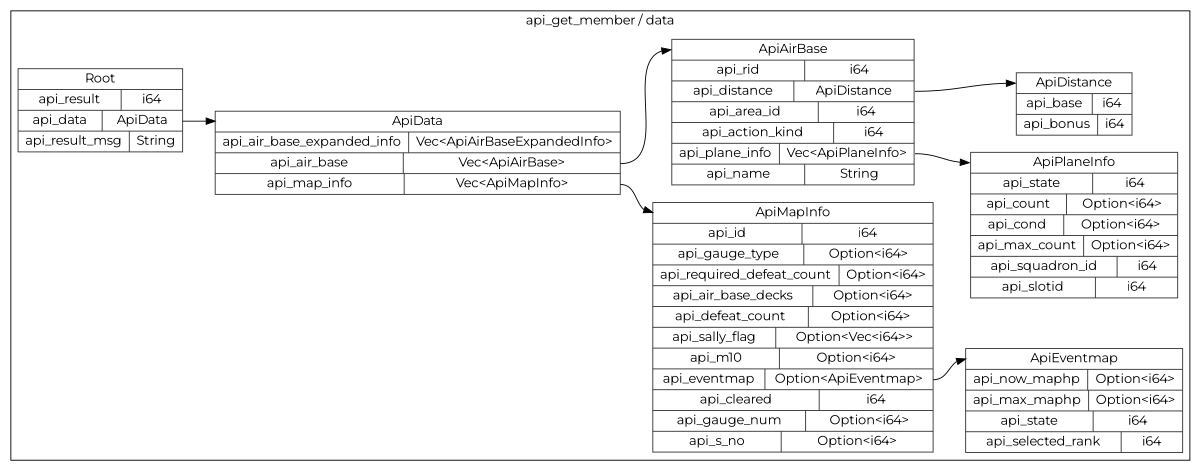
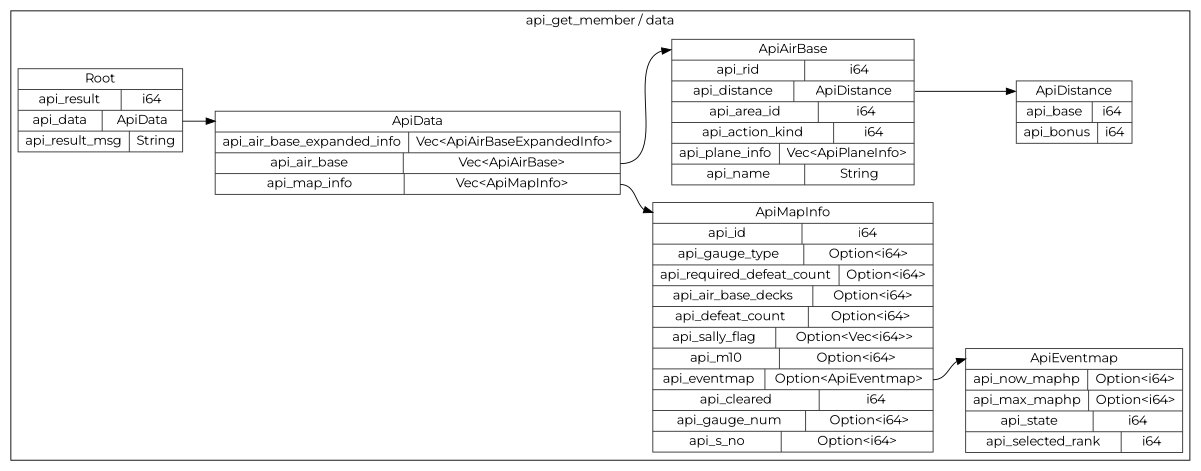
(1074, 225) -> none
